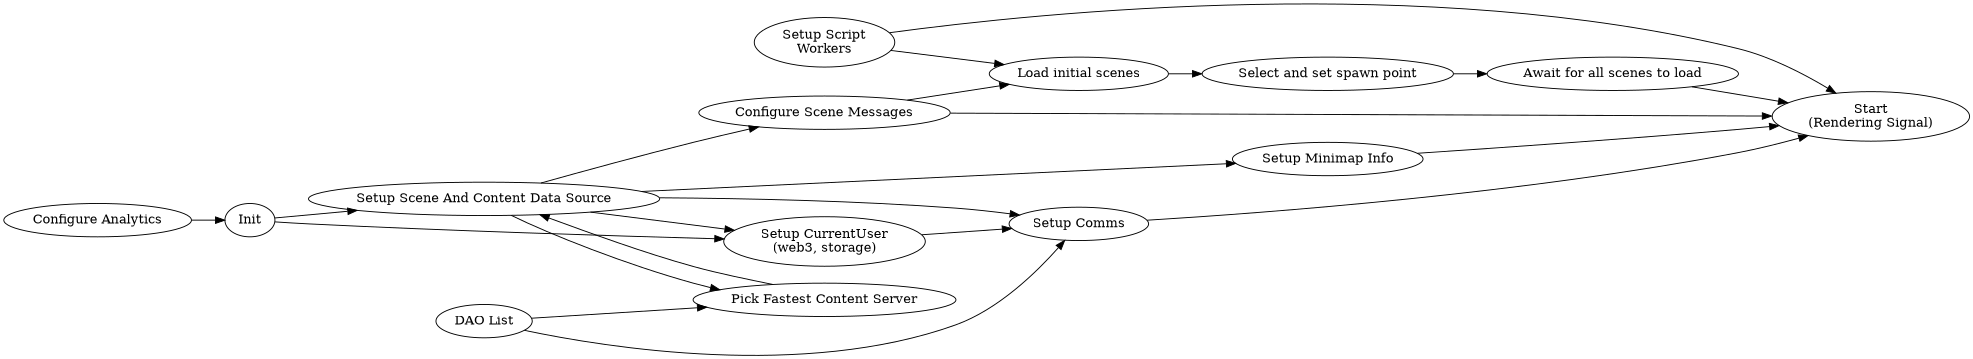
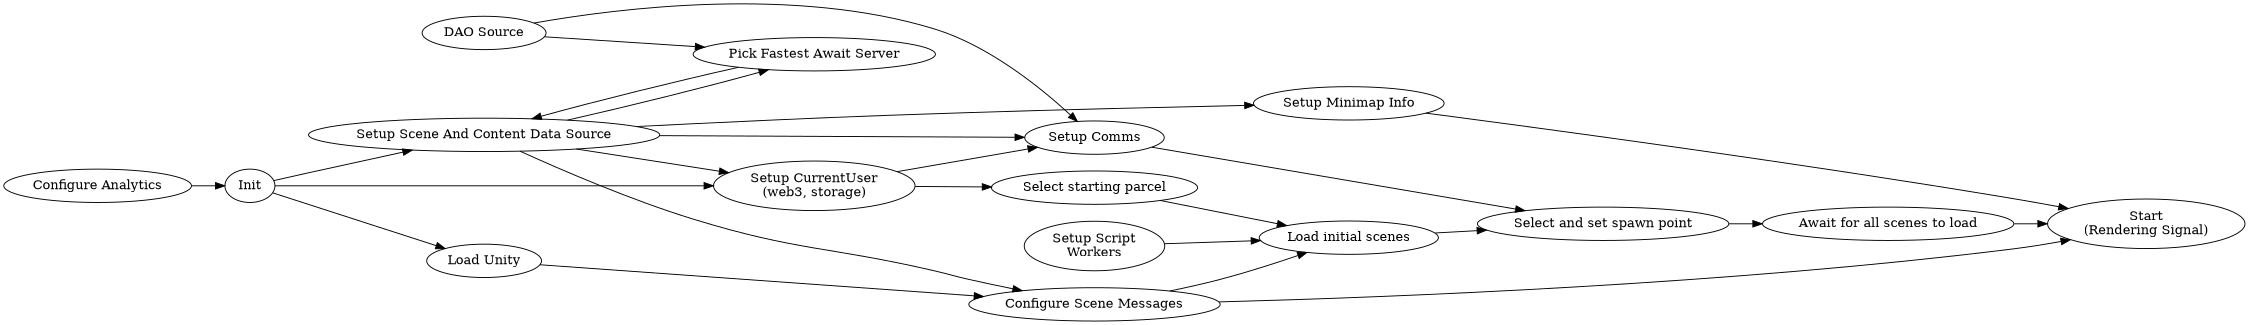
(1364, 5) -> none
none -> (1095, 188)
(1475, 192) -> (1334, 178)
none -> (484, 261)
(825, 300) -> (814, 54)
(484, 321) -> (484, 33)
